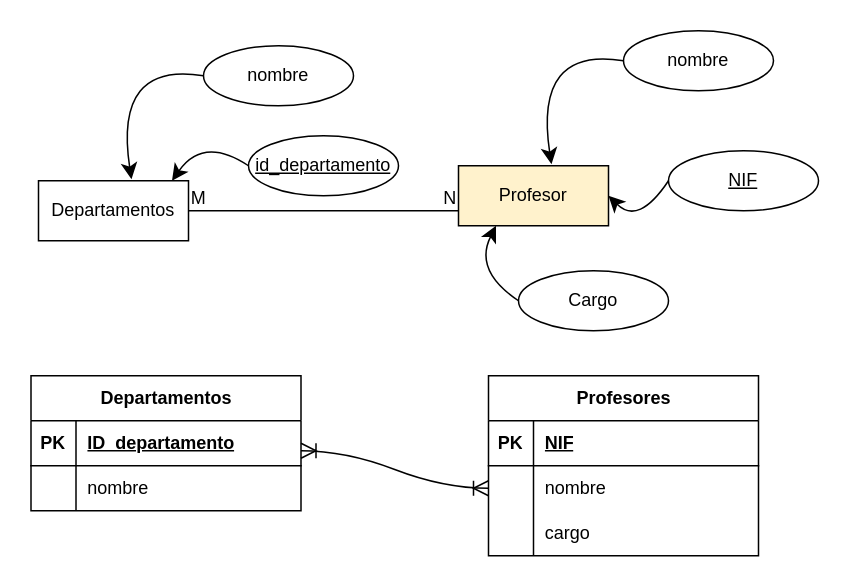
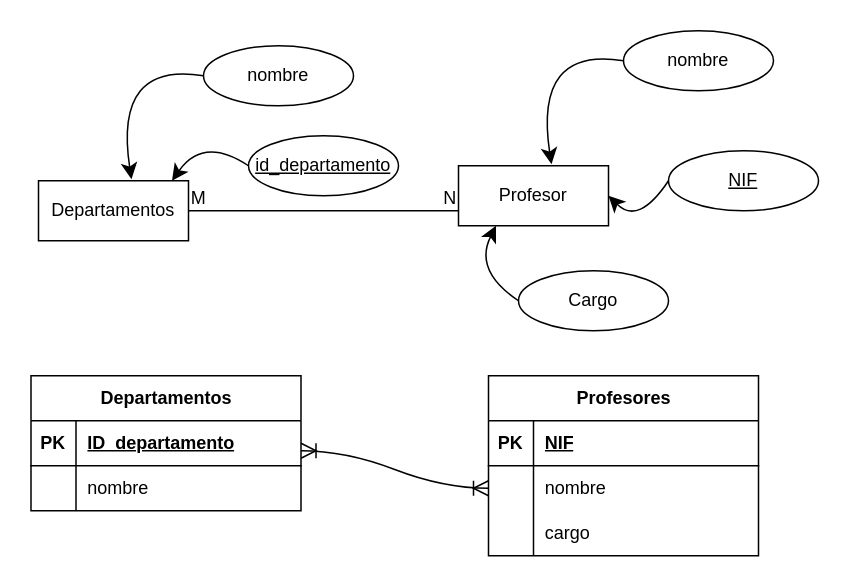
(533, 196) -> (533, 196)
